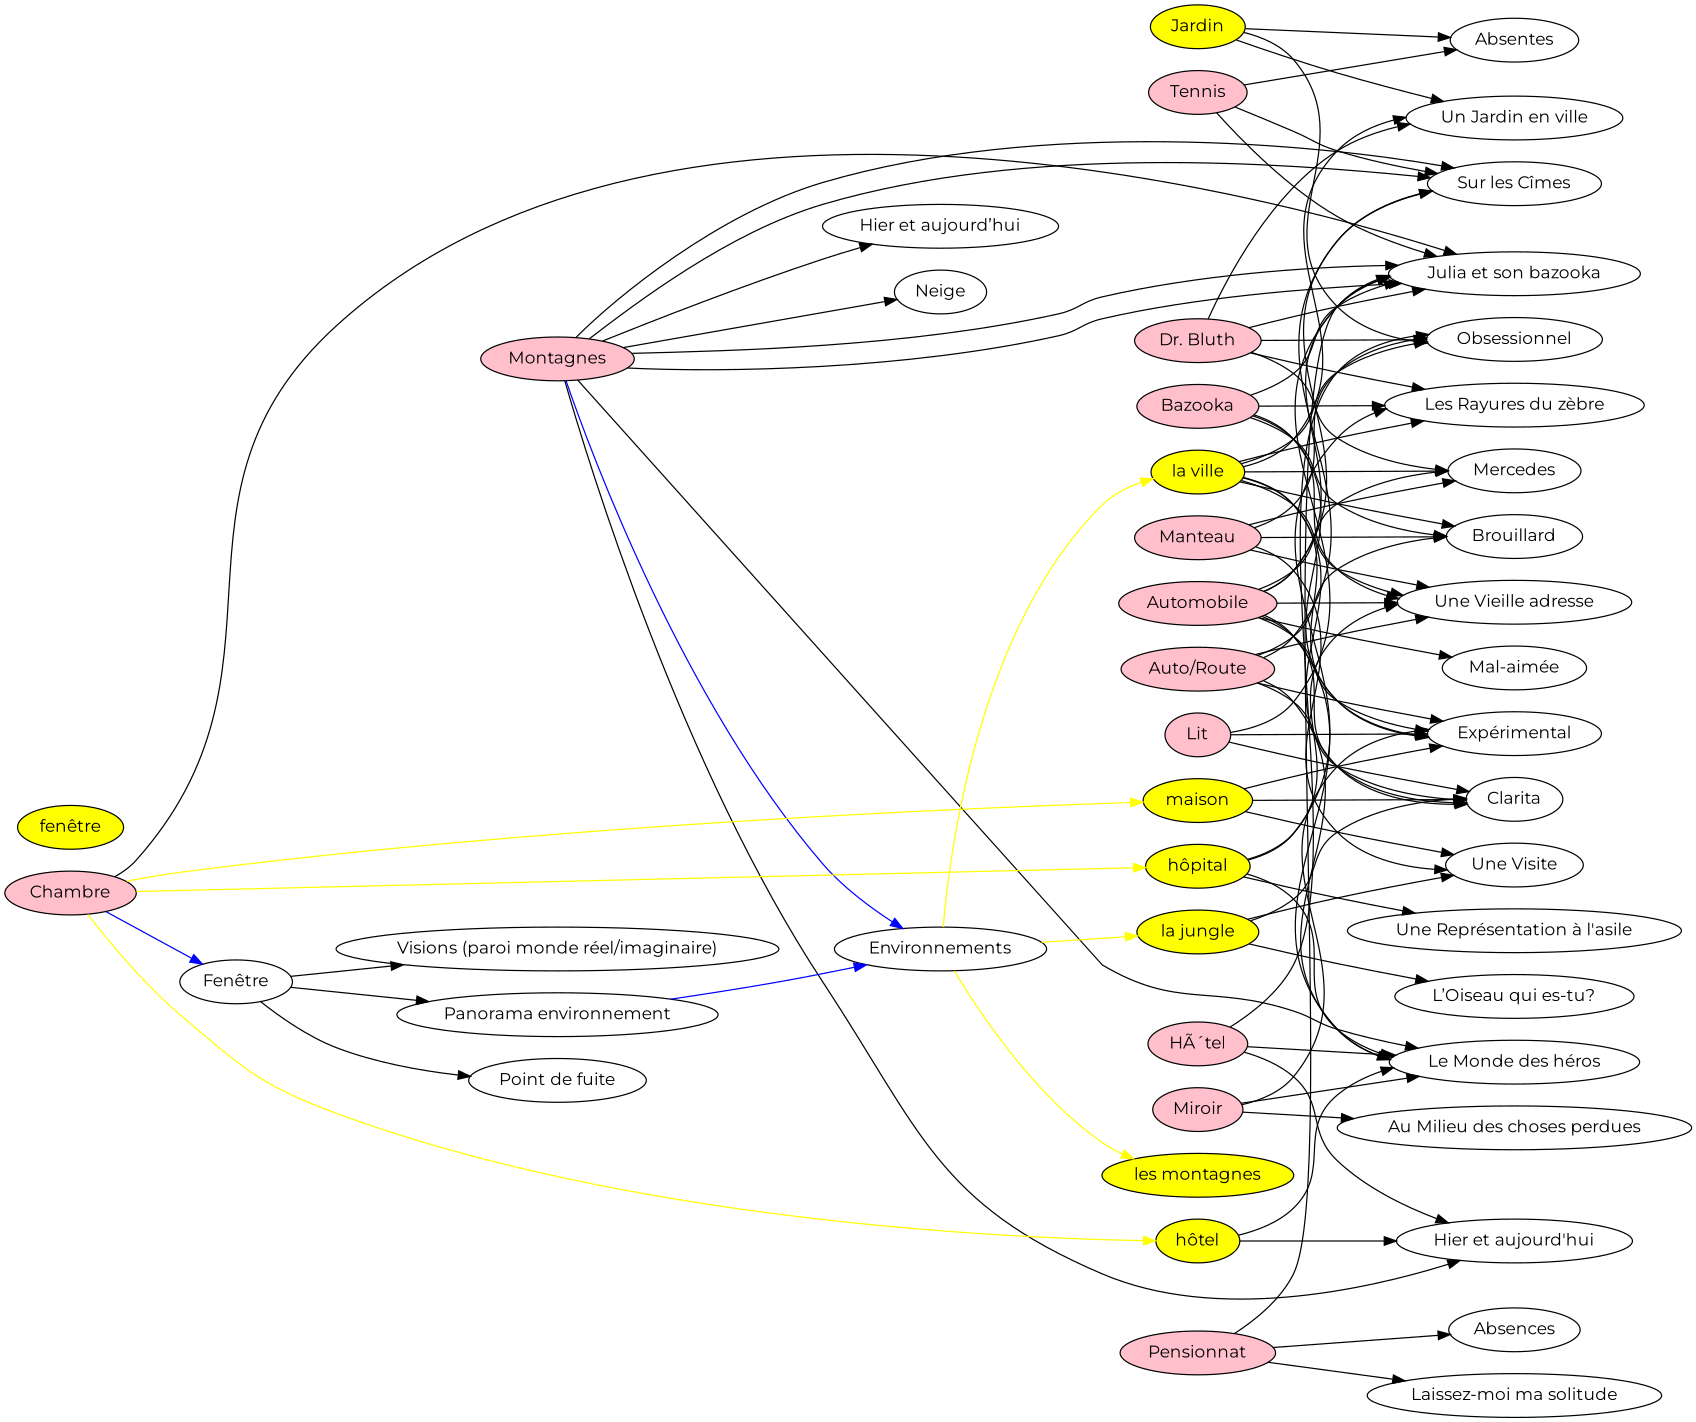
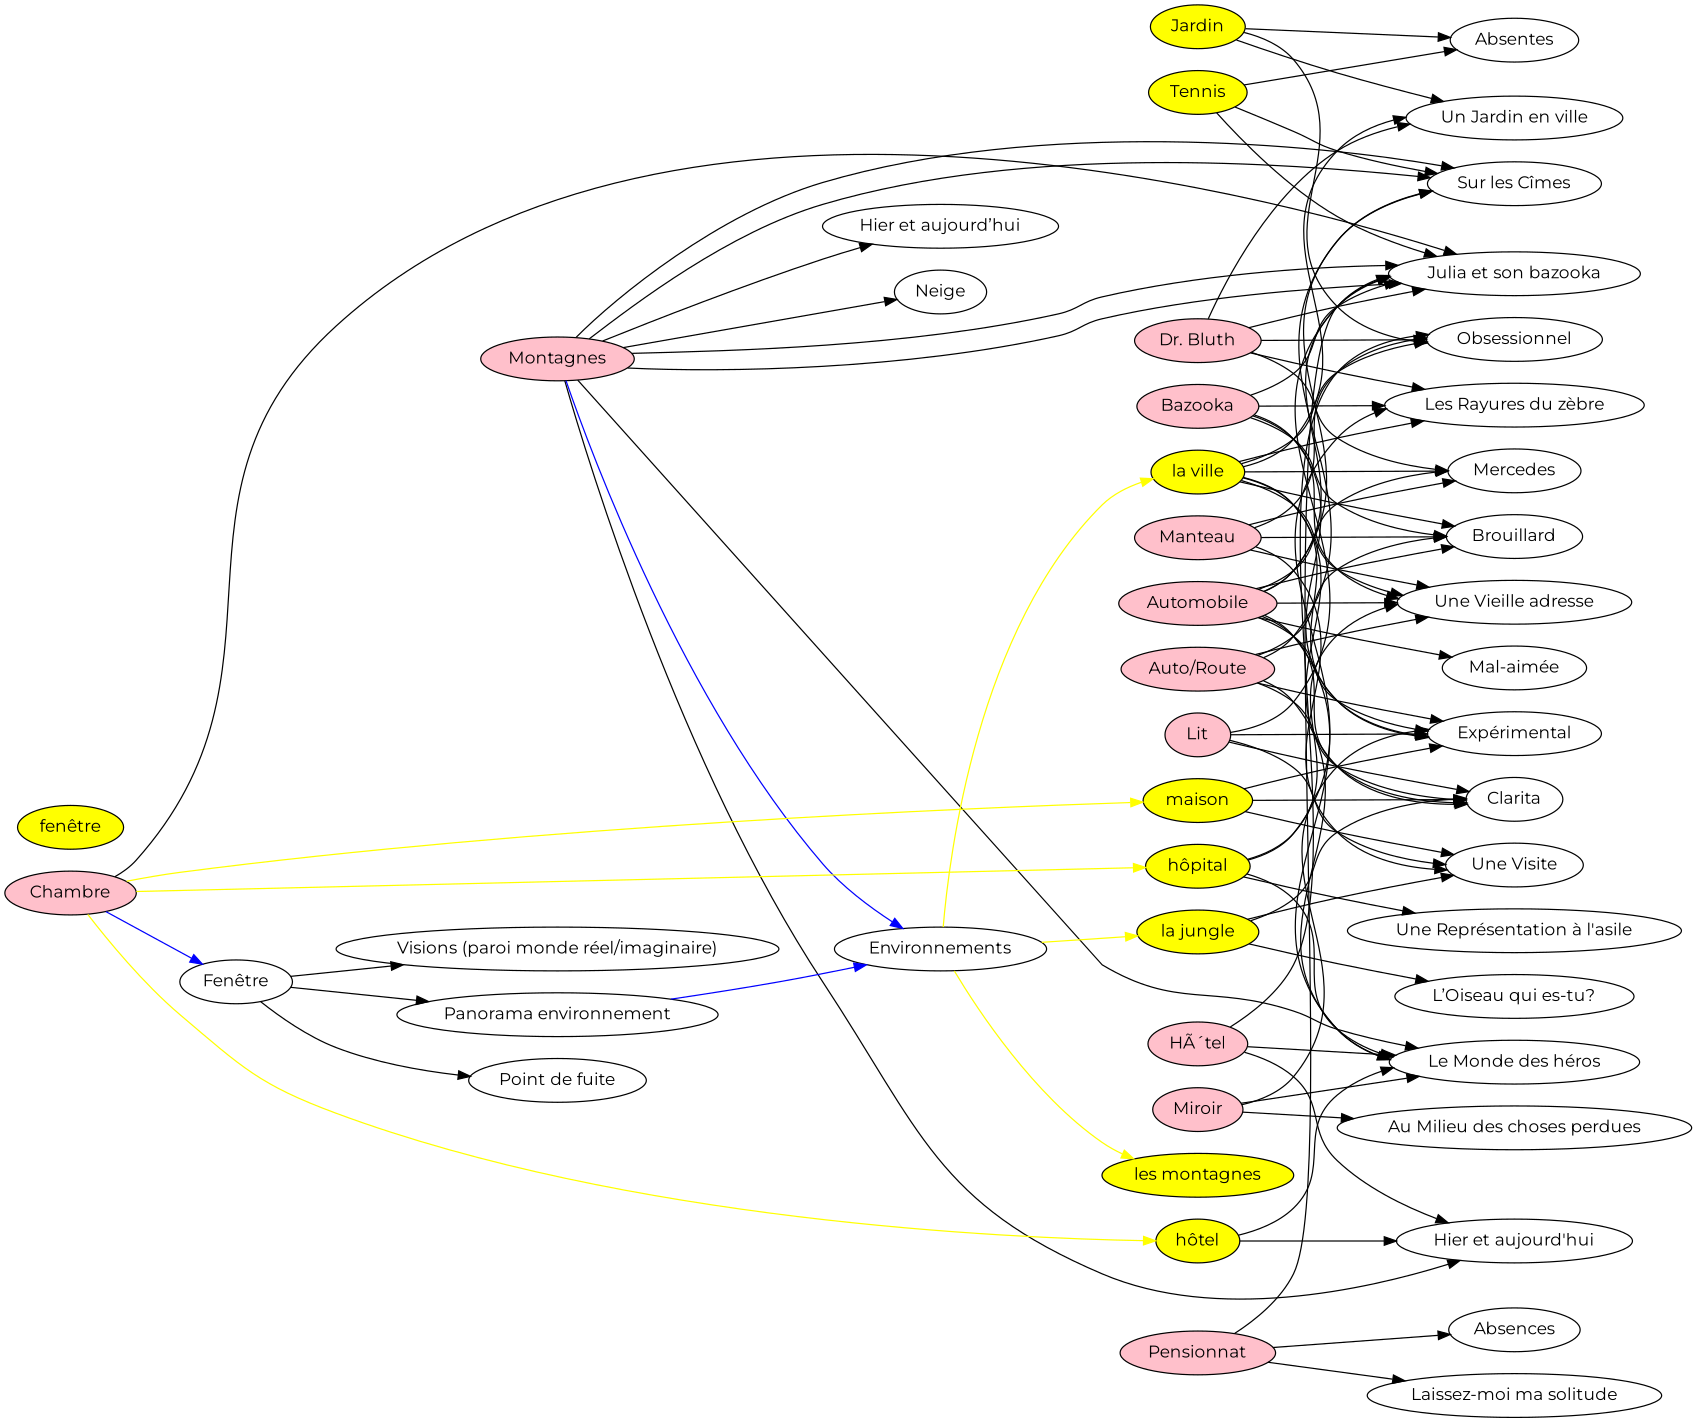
(1198, 92) -> (1198, 92)
none -> (1362, 564)
none -> (1293, 767)
